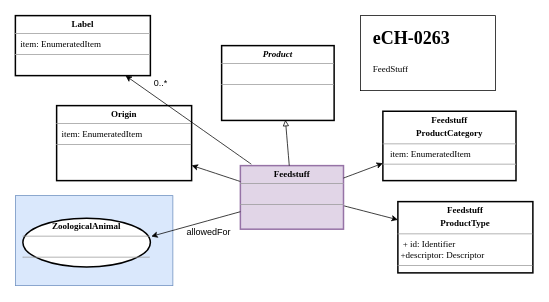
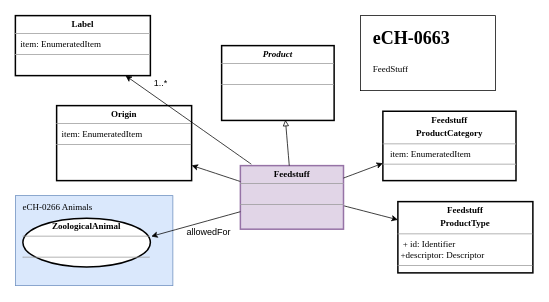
(393, 21) -> (393, 21)
(161, 83) -> (161, 83)
none -> (74, 207)
